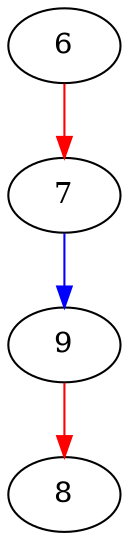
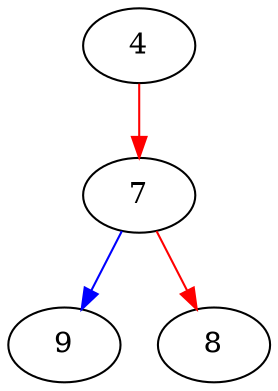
(64, 46) -> (139, 46)
(64, 410) -> (172, 261)
